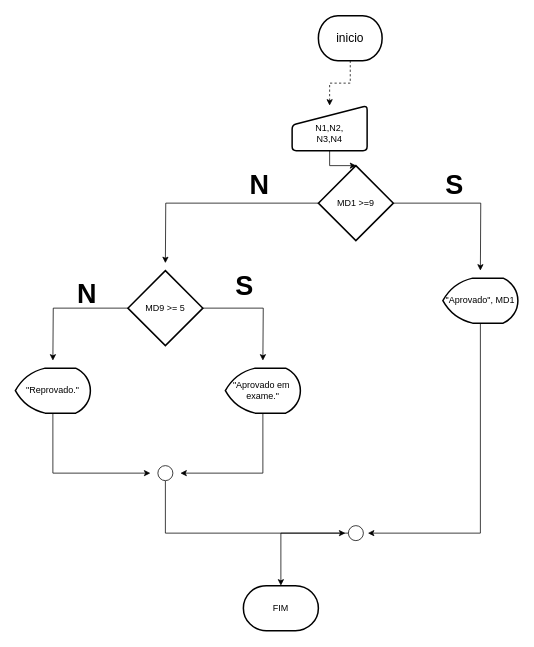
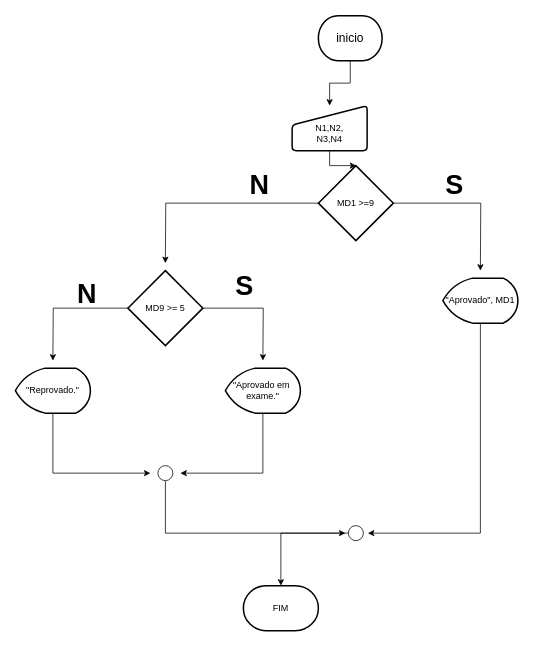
(343, 83) -> (343, 83)
